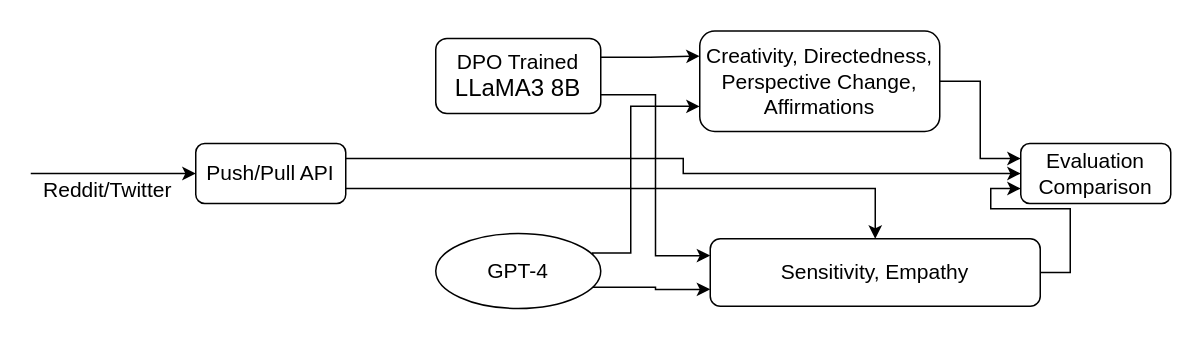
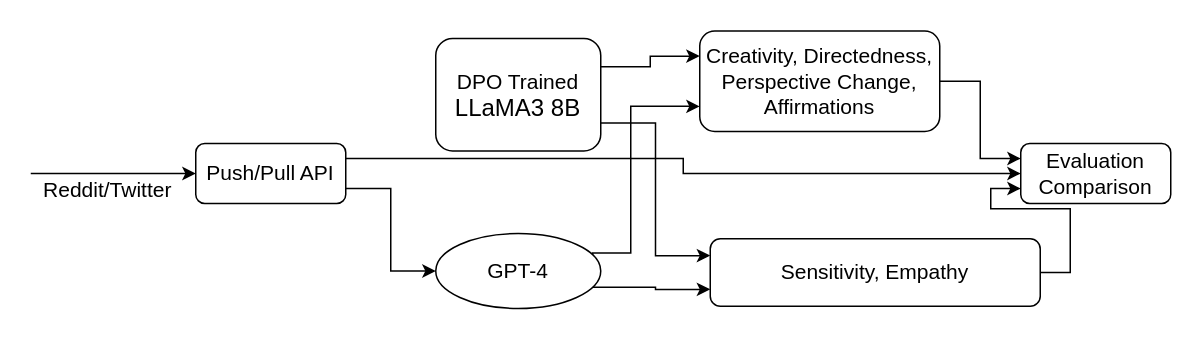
(518, 76) -> (518, 95)
(651, 188) -> (391, 246)
